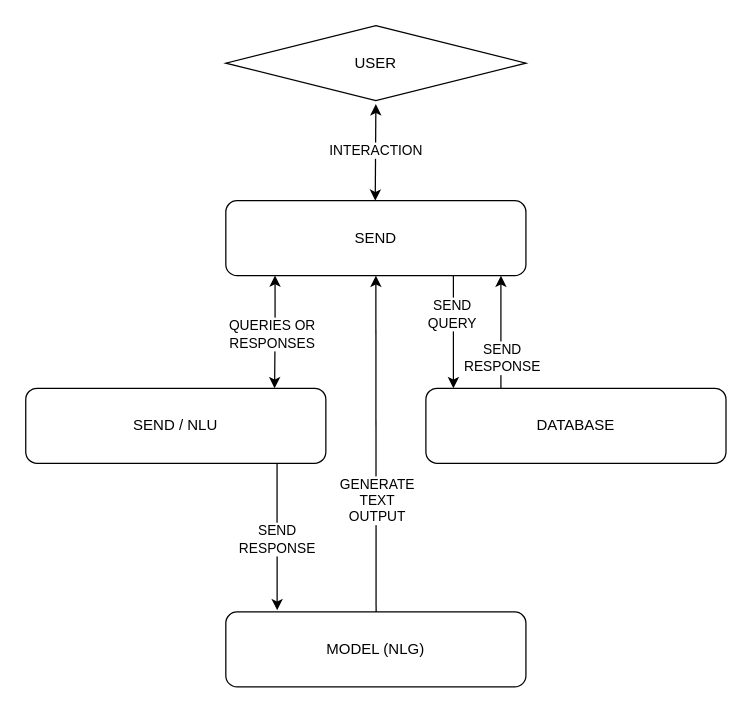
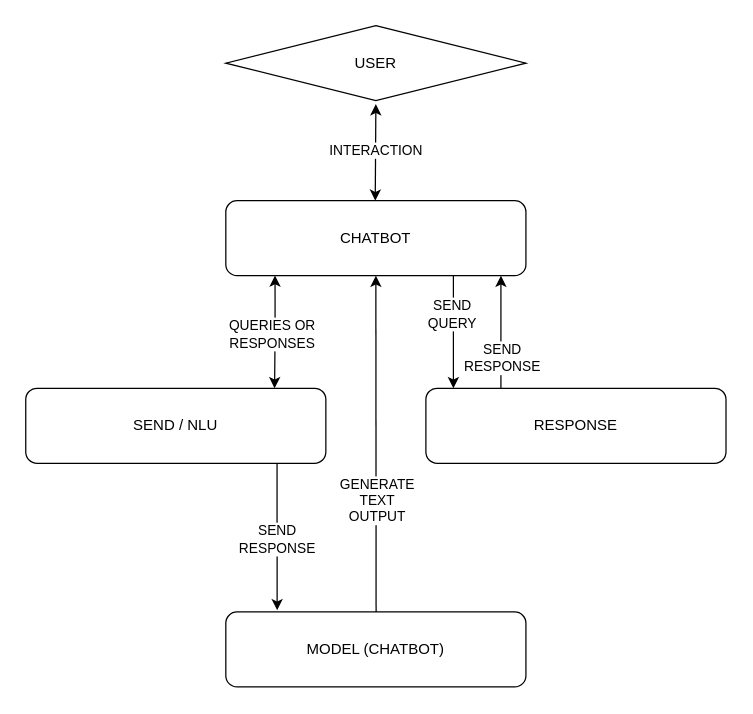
(376, 238) -> (376, 238)
(576, 426) -> (576, 426)
(376, 649) -> (376, 649)
